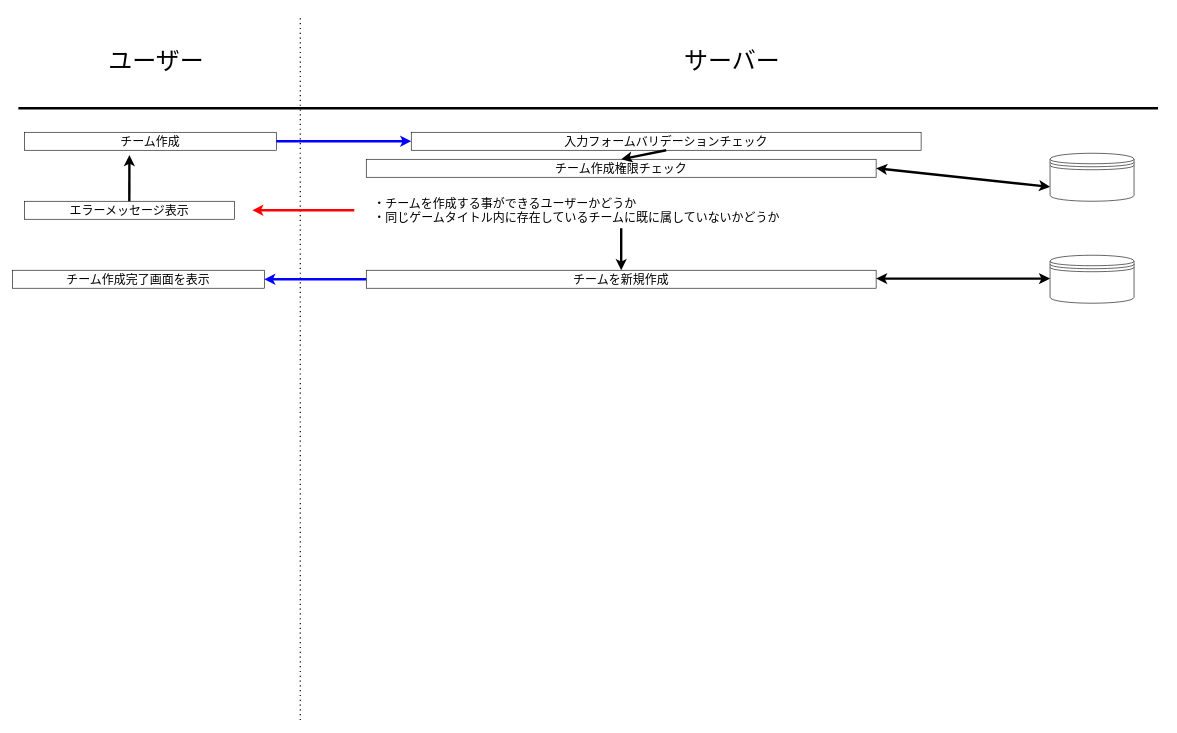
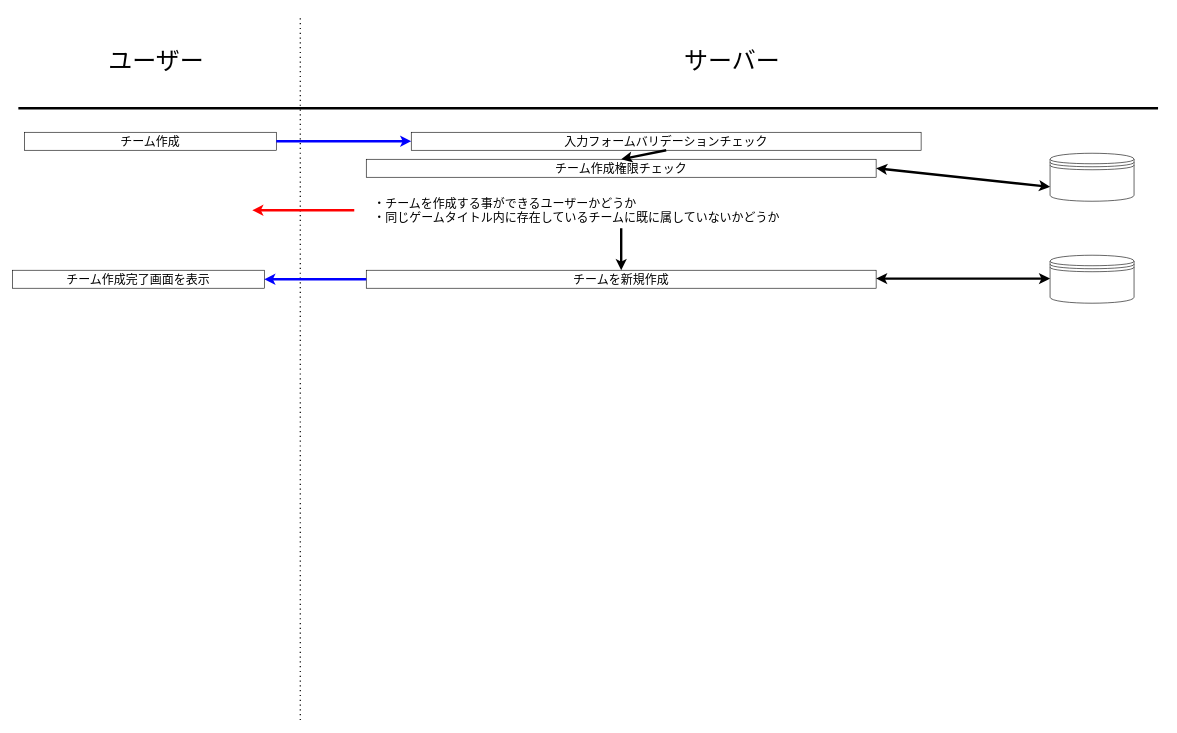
(129, 182) -> none
(129, 210) -> none
